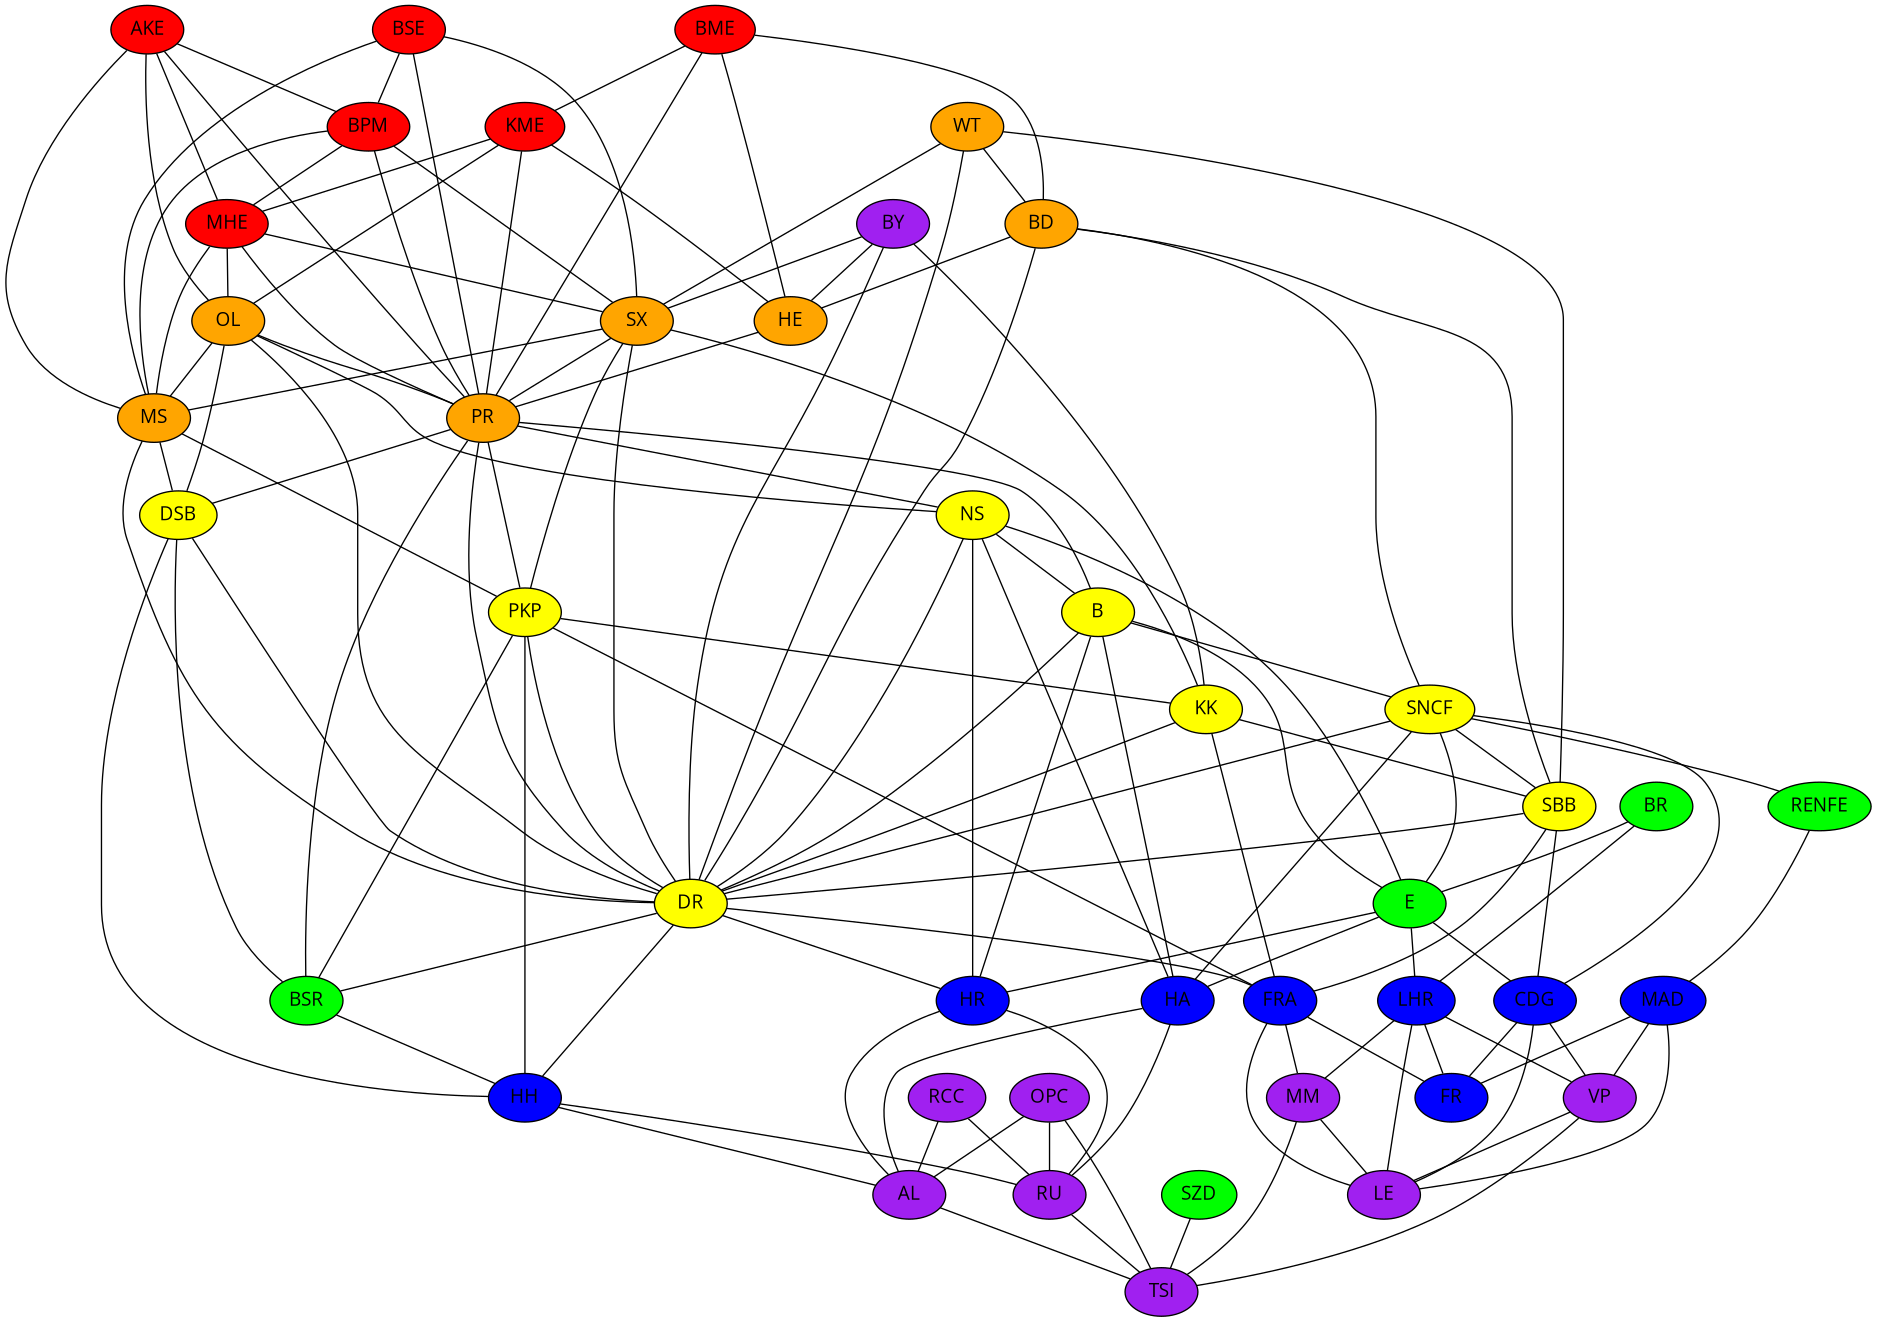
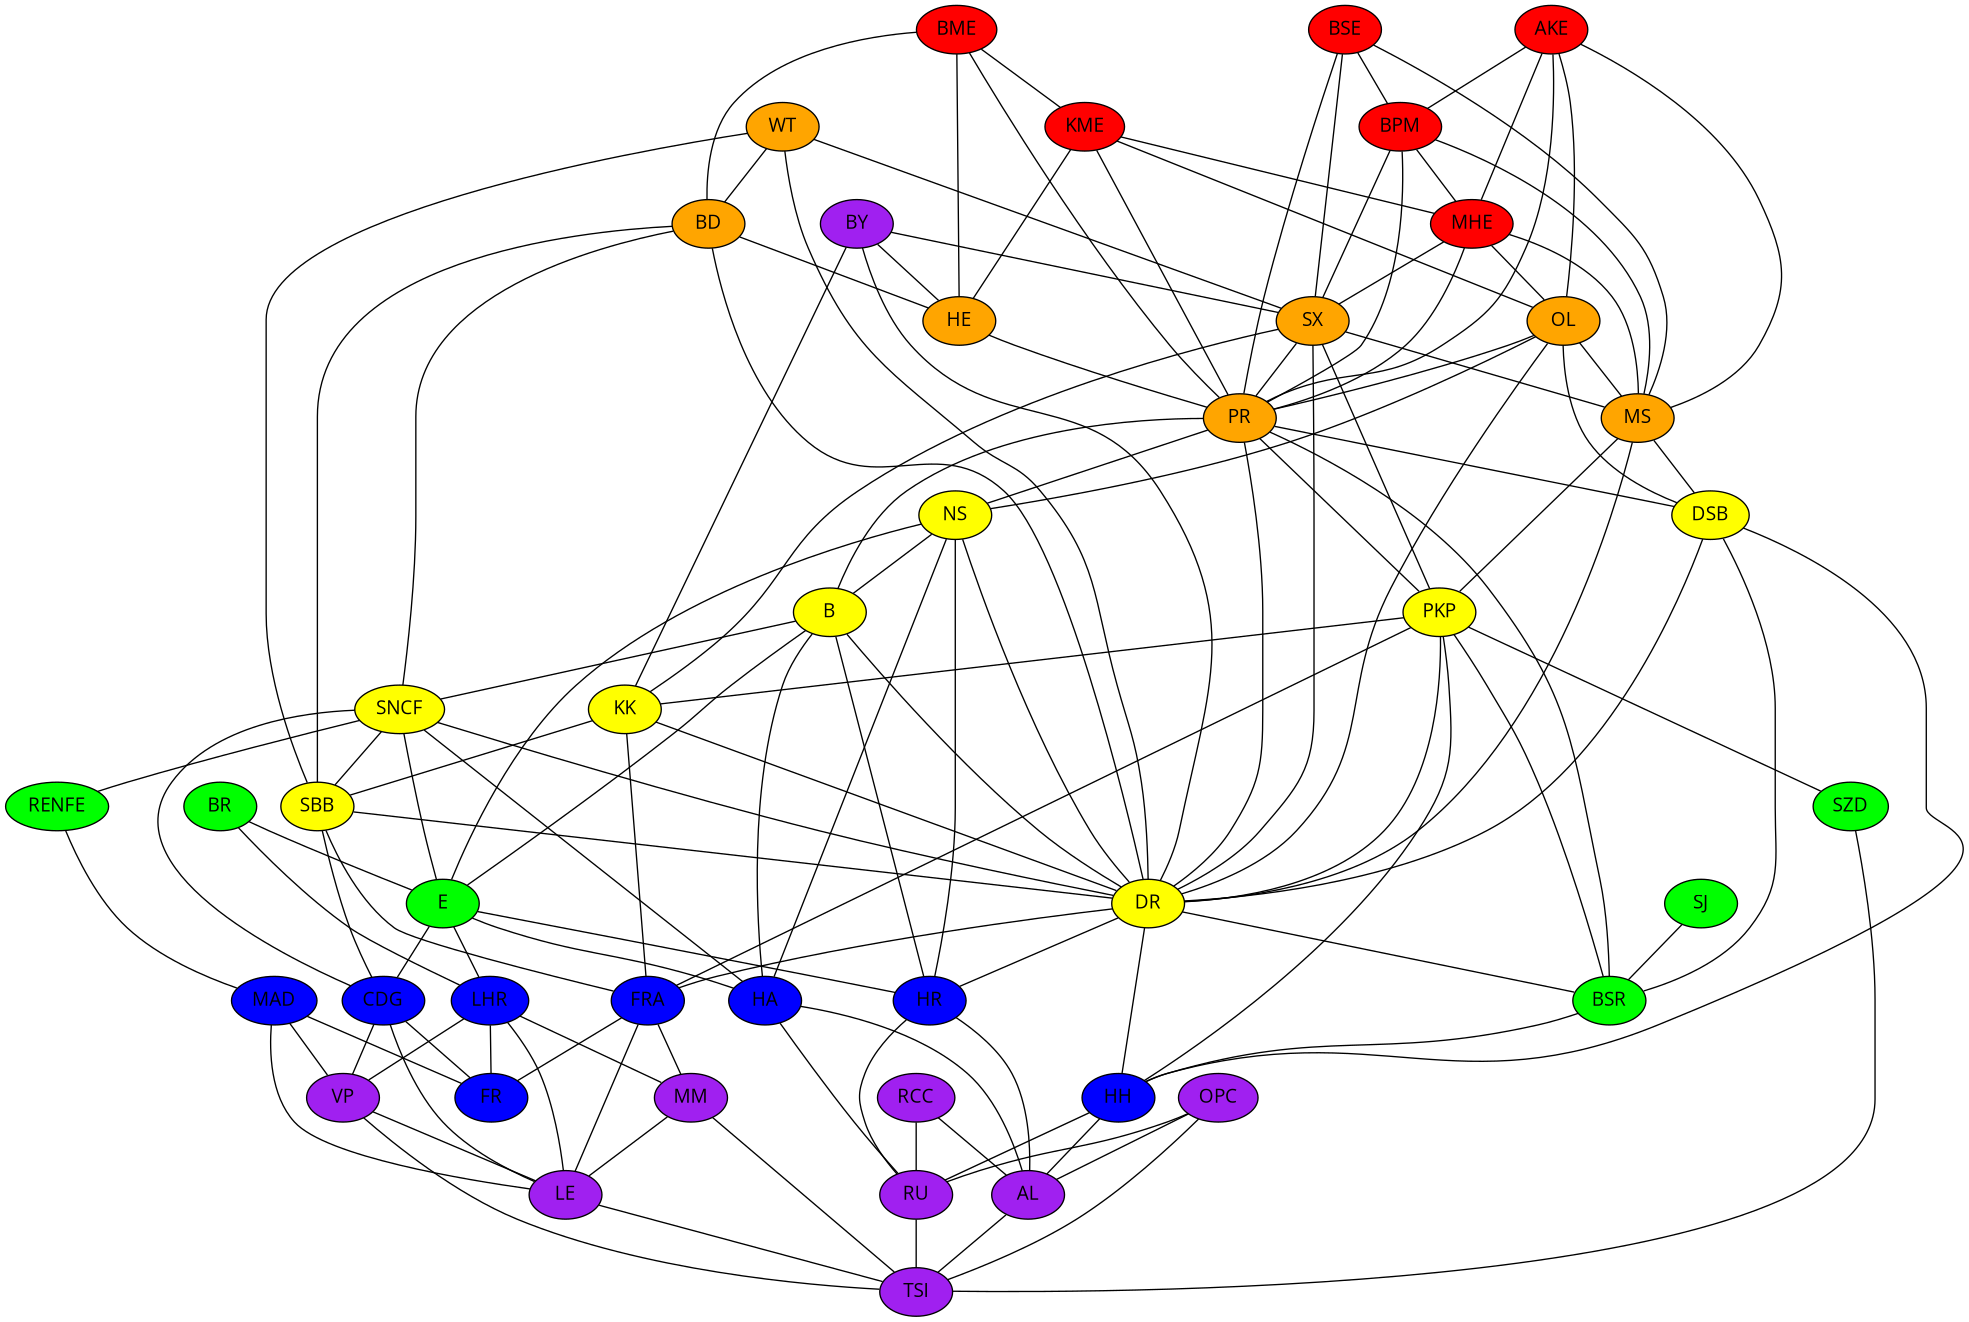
none -> (1645, 709)
none -> (1701, 904)
none -> (741, 1243)
